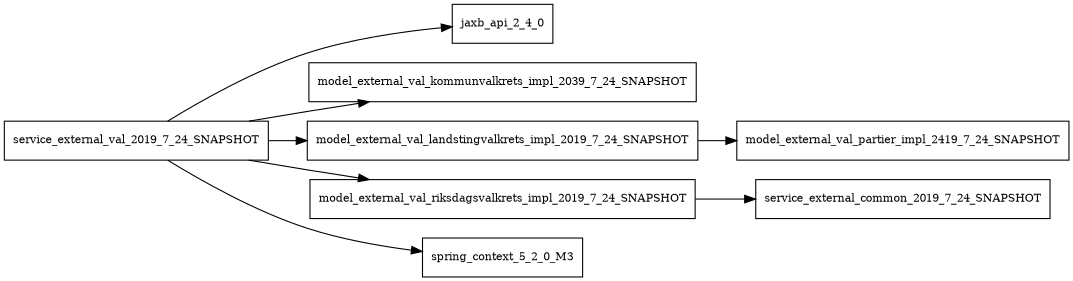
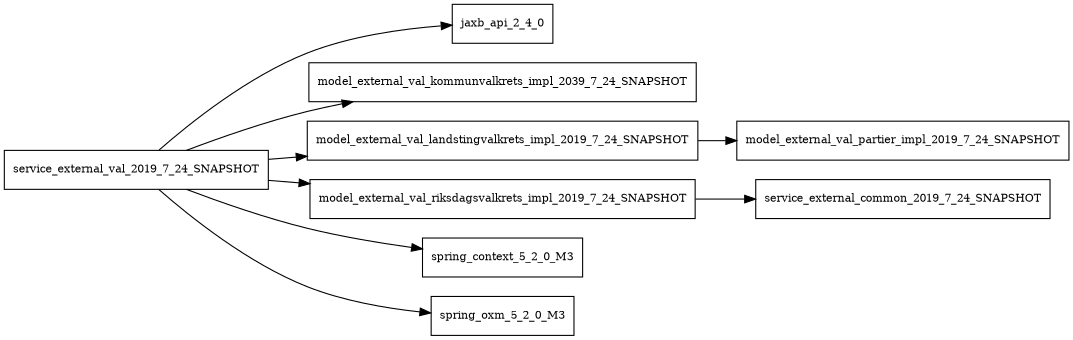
(903, 141) -> (903, 141)
none -> (503, 316)
